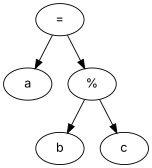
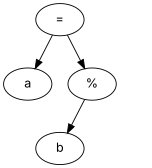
(124, 148) -> none
